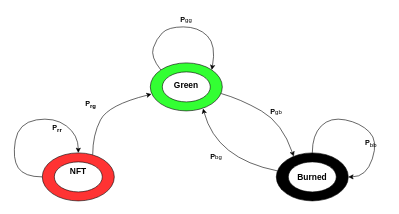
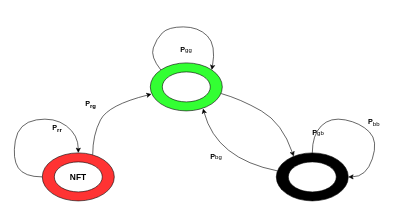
(186, 18) -> (186, 48)
(186, 85) -> none
(276, 111) -> (318, 132)
(371, 144) -> (374, 123)
(78, 171) -> (78, 177)
(312, 177) -> none
